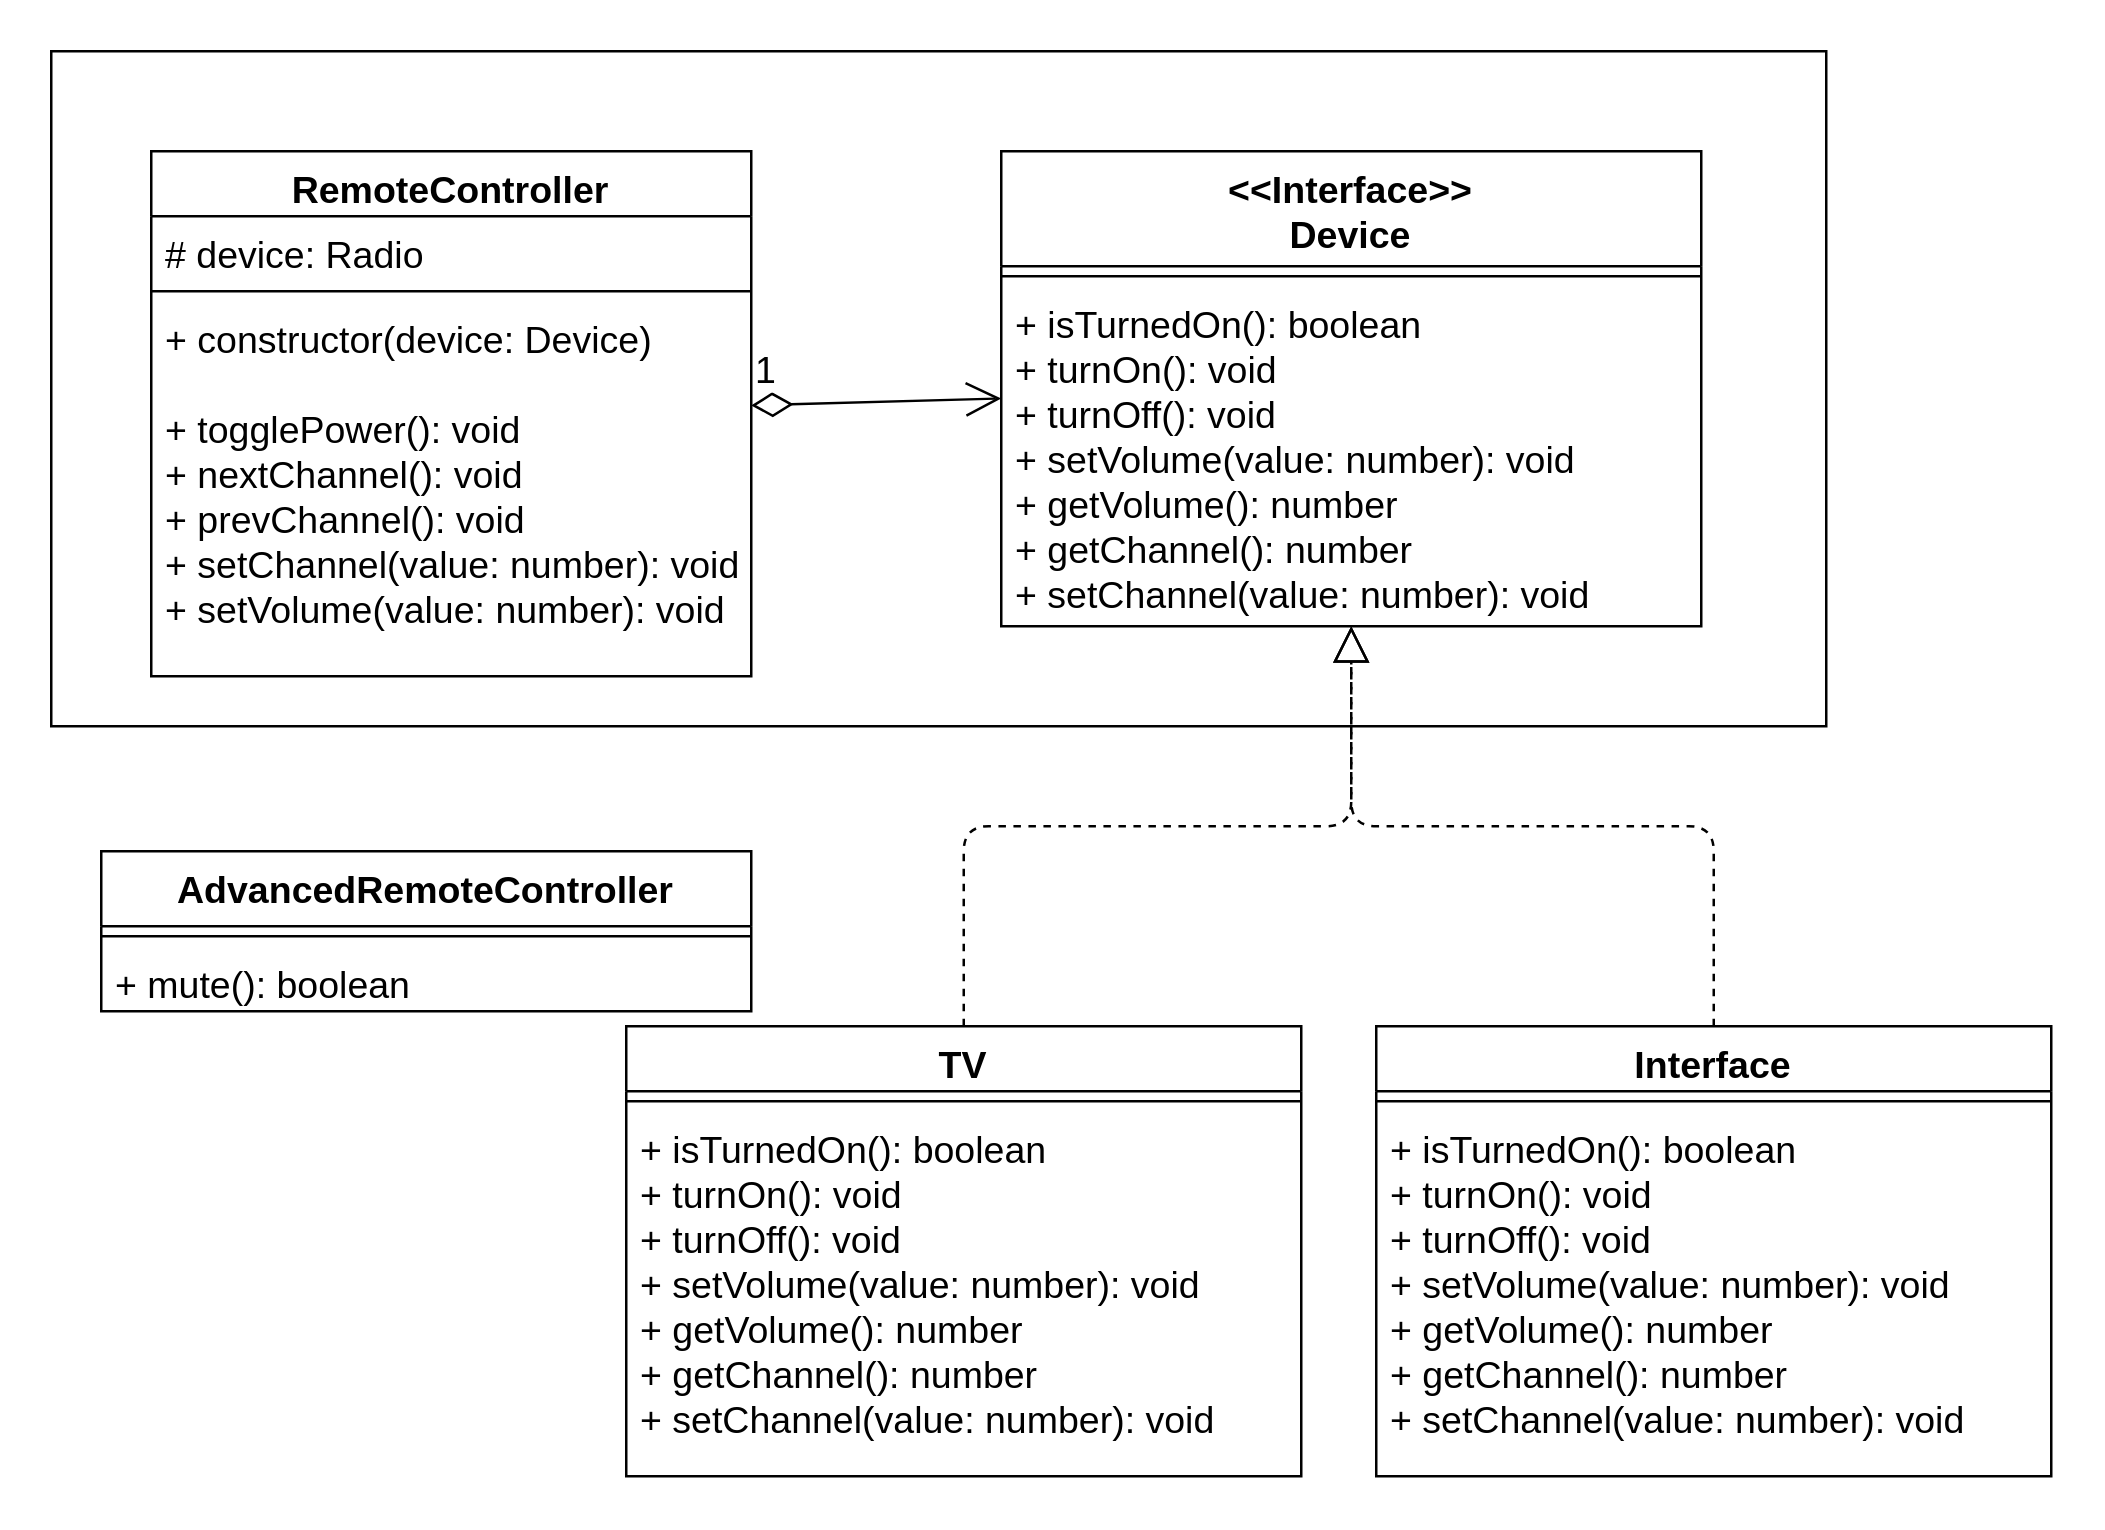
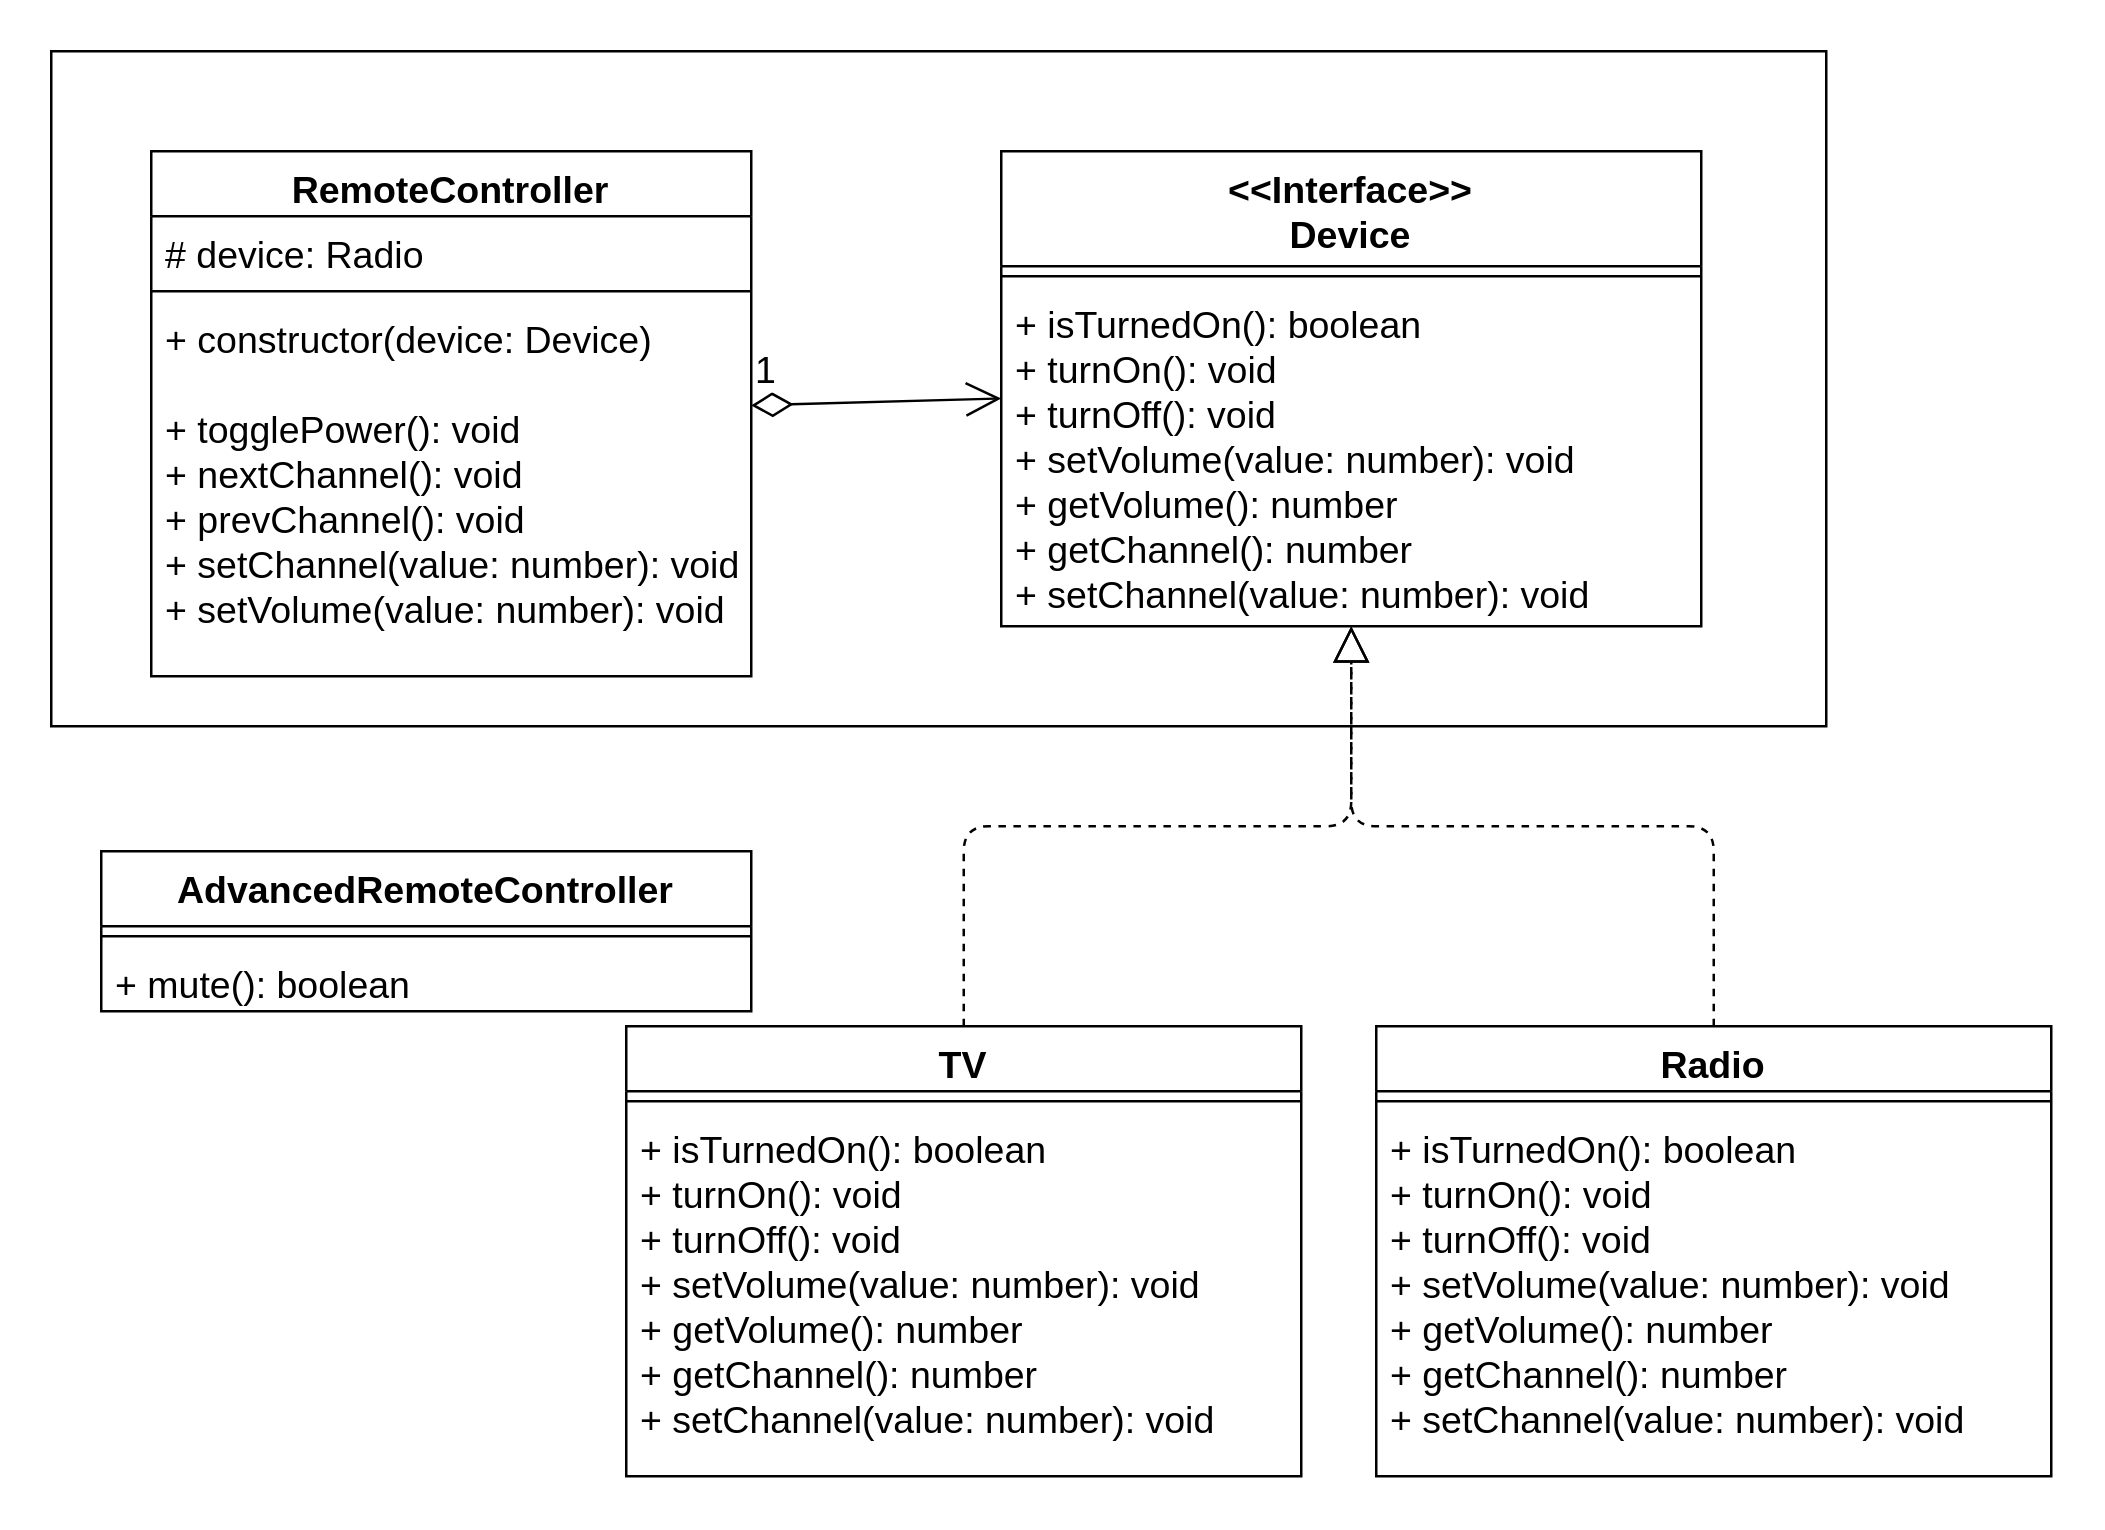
(1713, 1065) -> (1713, 1065)
